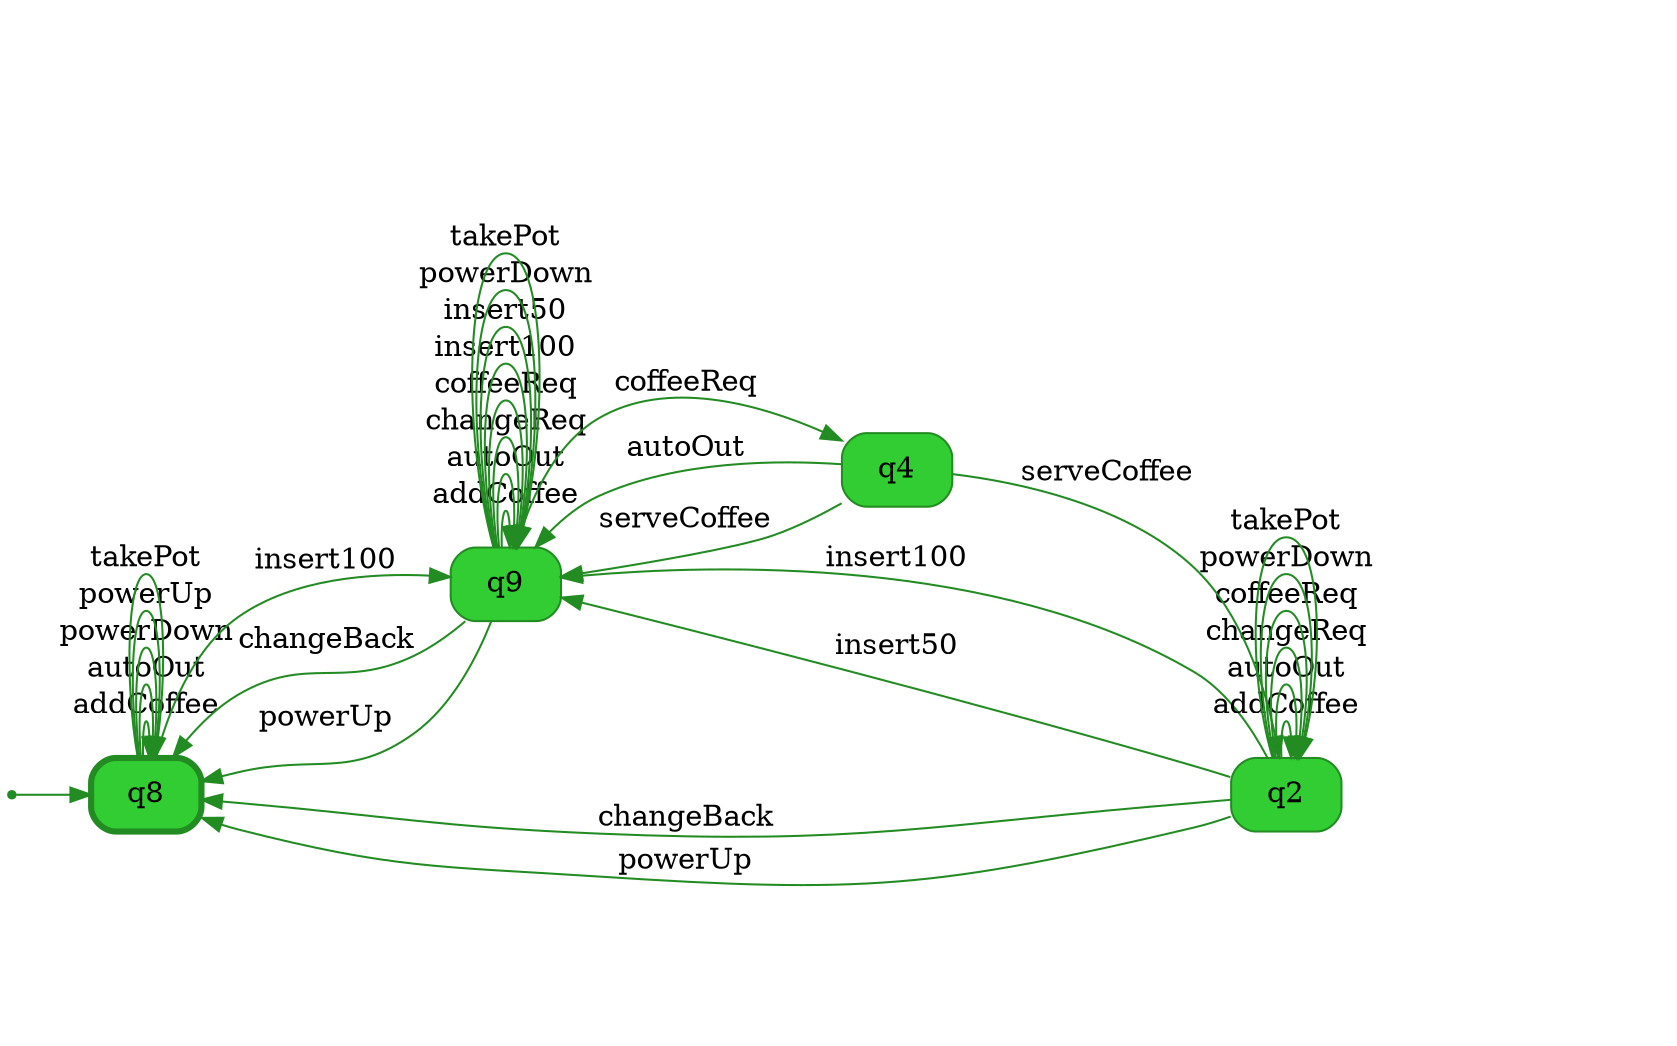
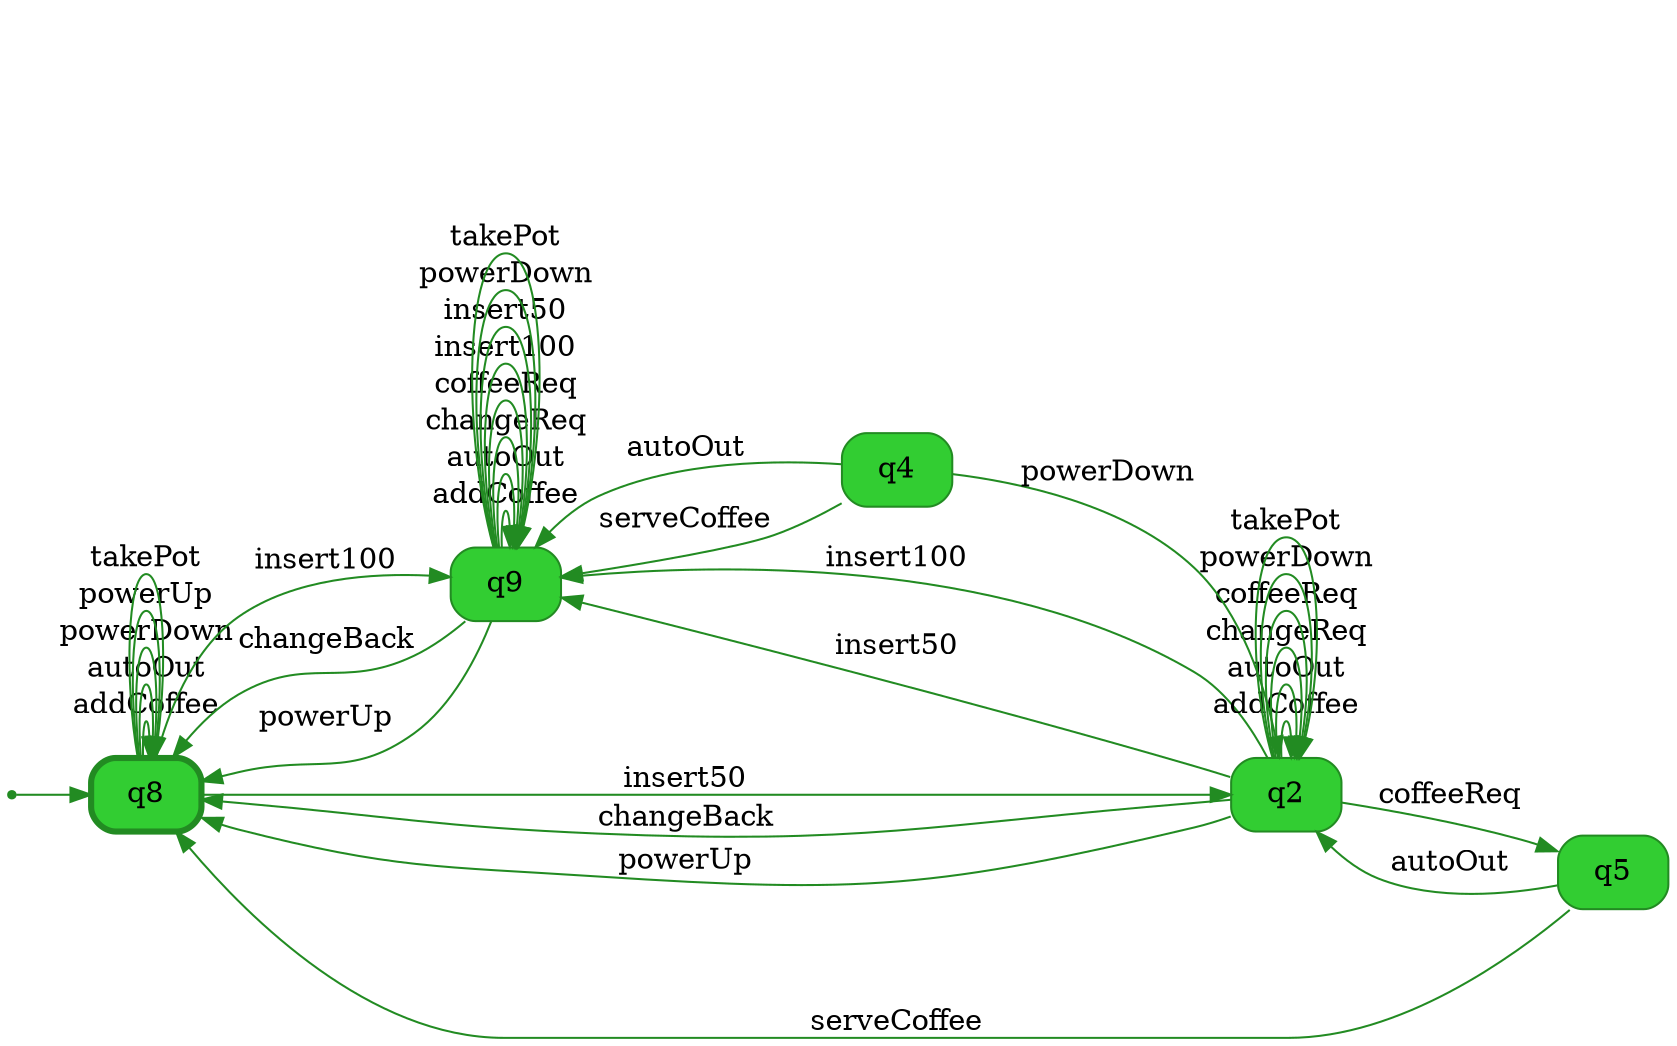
(634, 404) -> none
(1108, 473) -> (1108, 473)
none -> (706, 795)
none -> (1613, 872)
